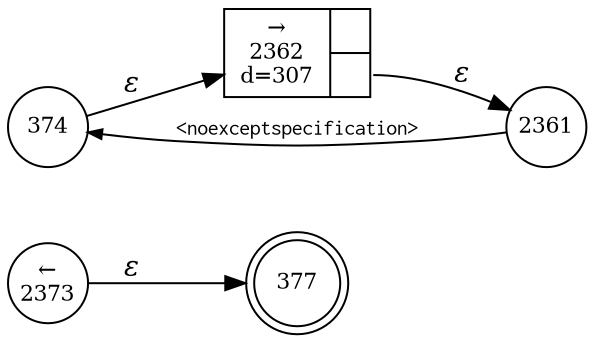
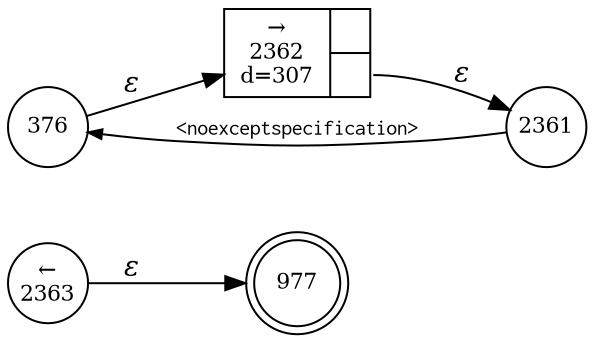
(48, 127) -> (48, 127)
(48, 283) -> (48, 283)
(297, 283) -> (297, 283)
